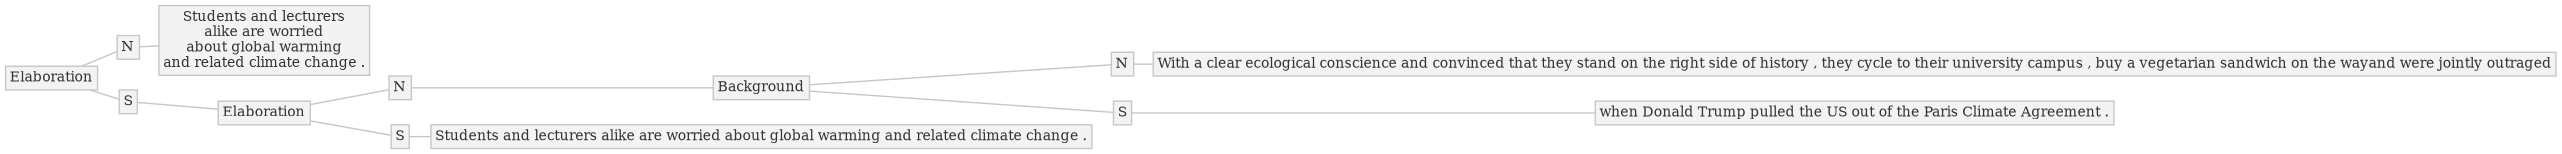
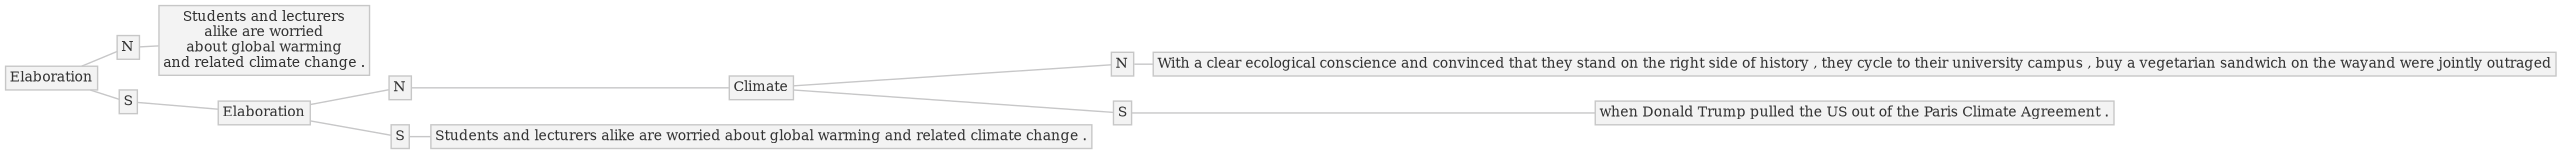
(761, 88) -> (761, 88)
